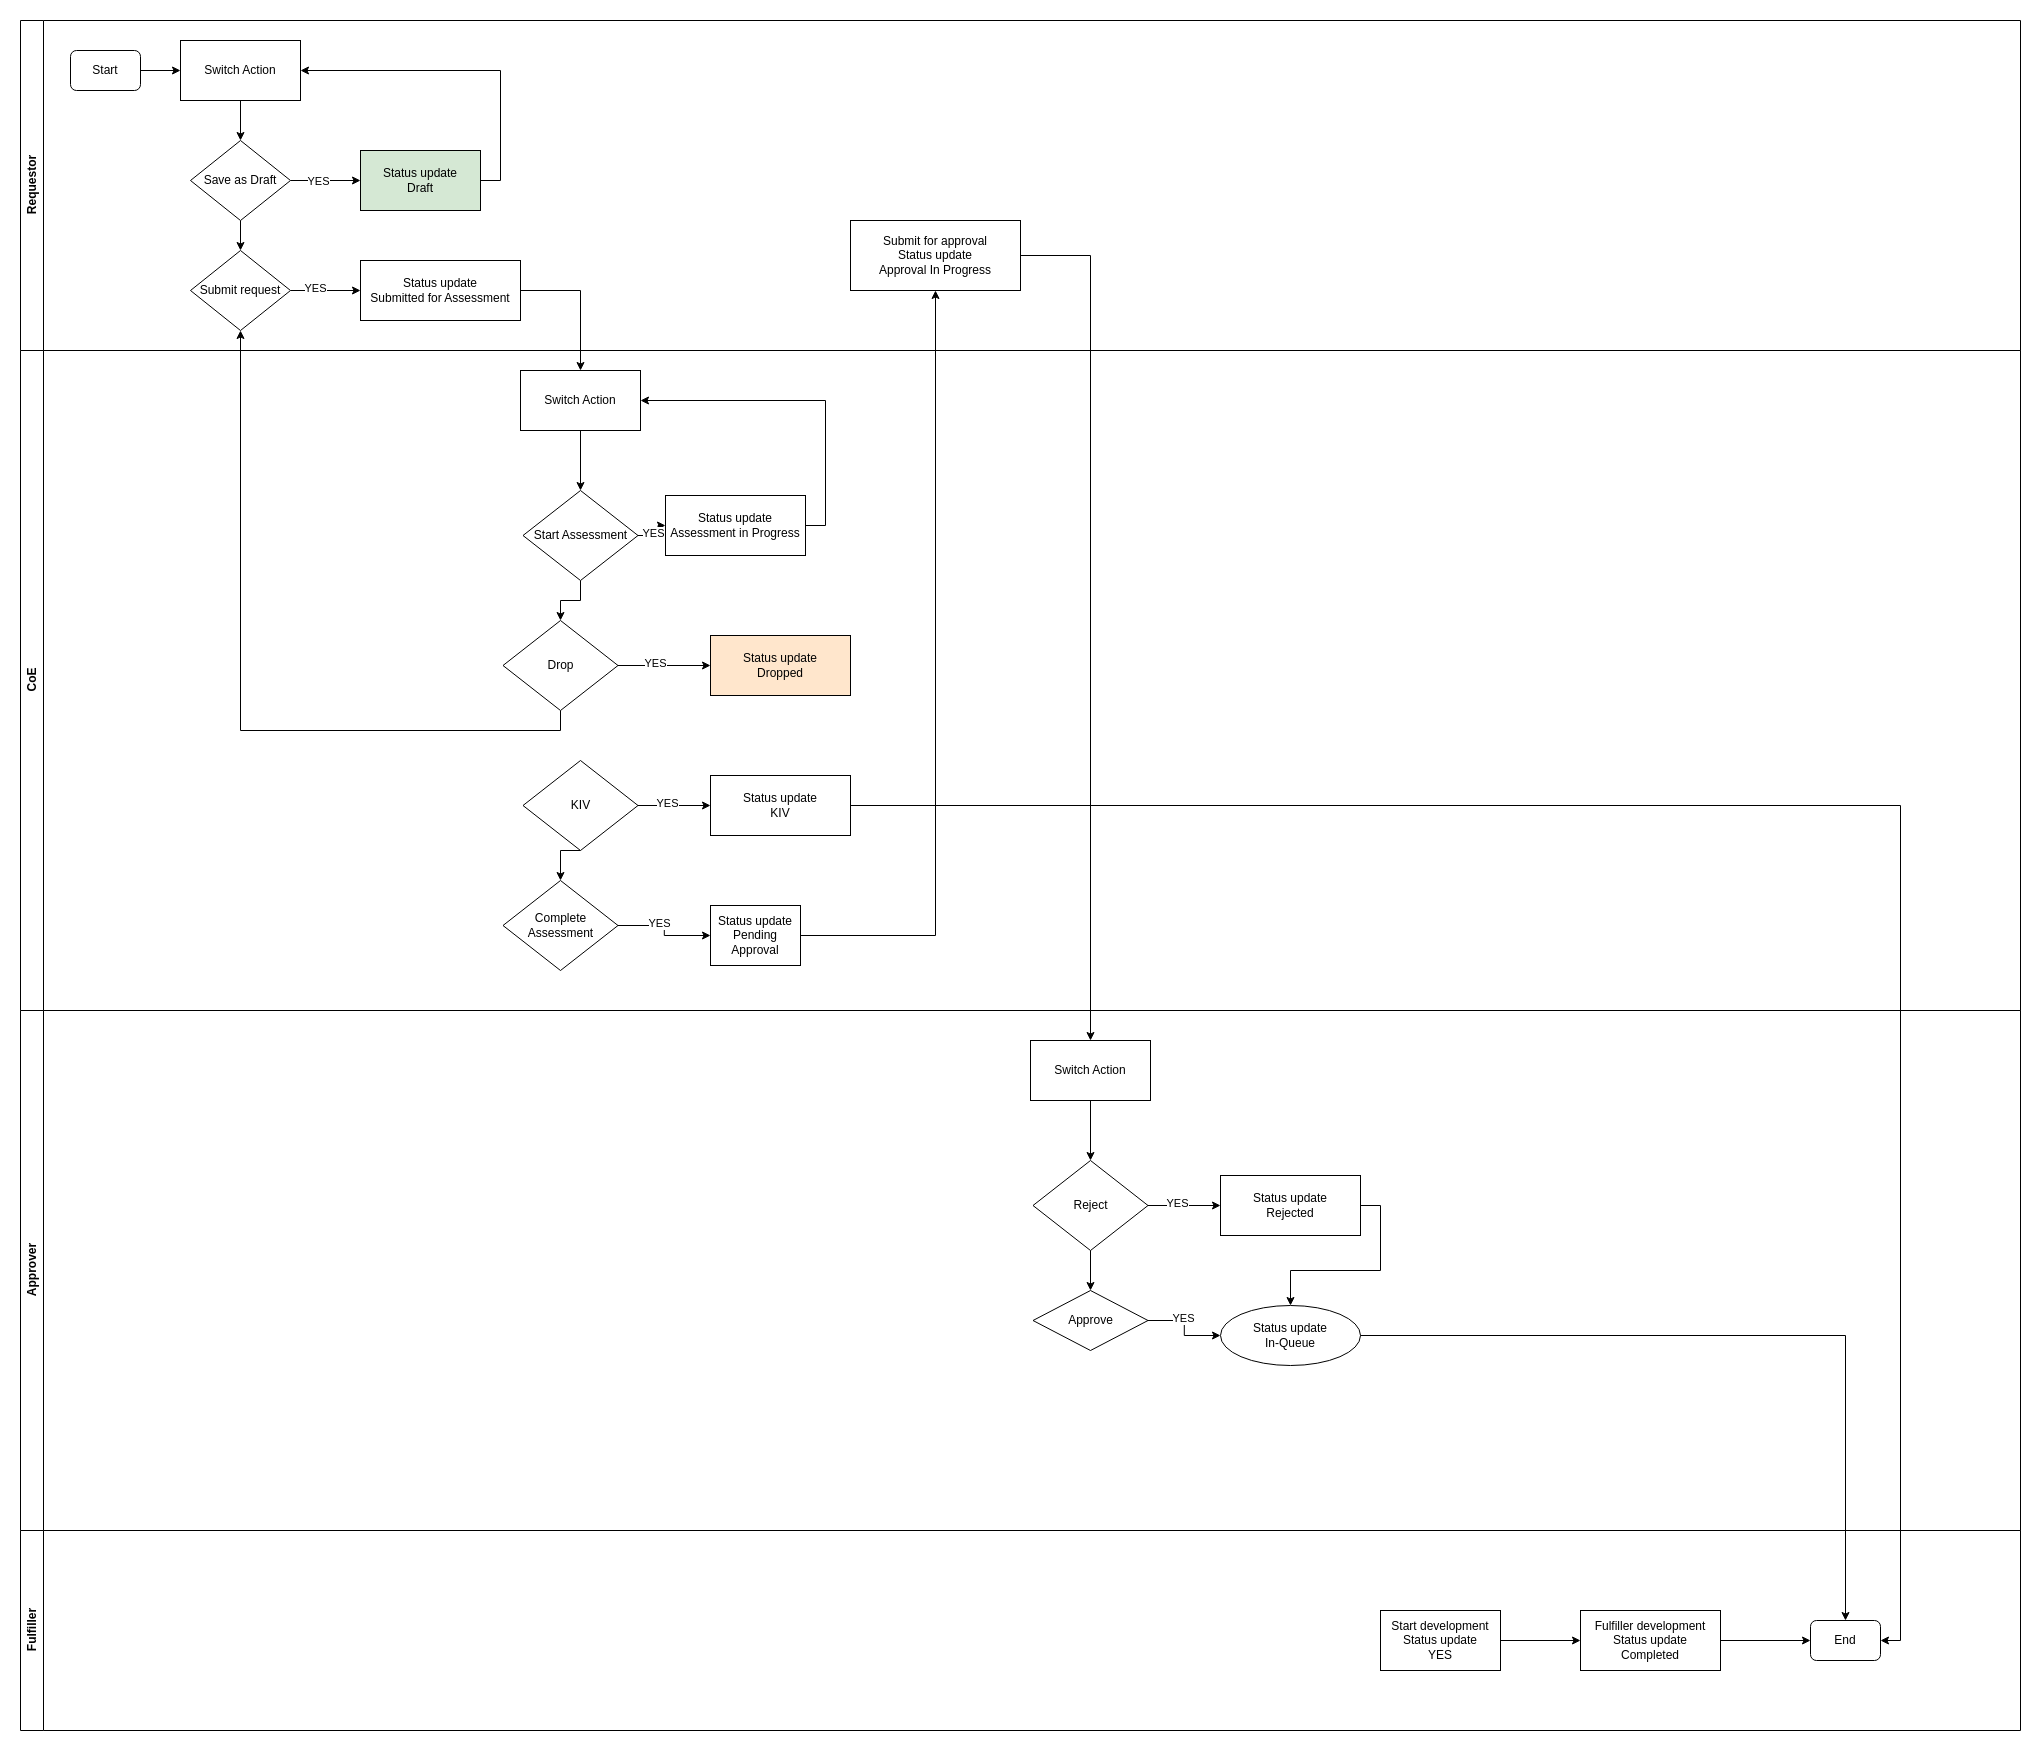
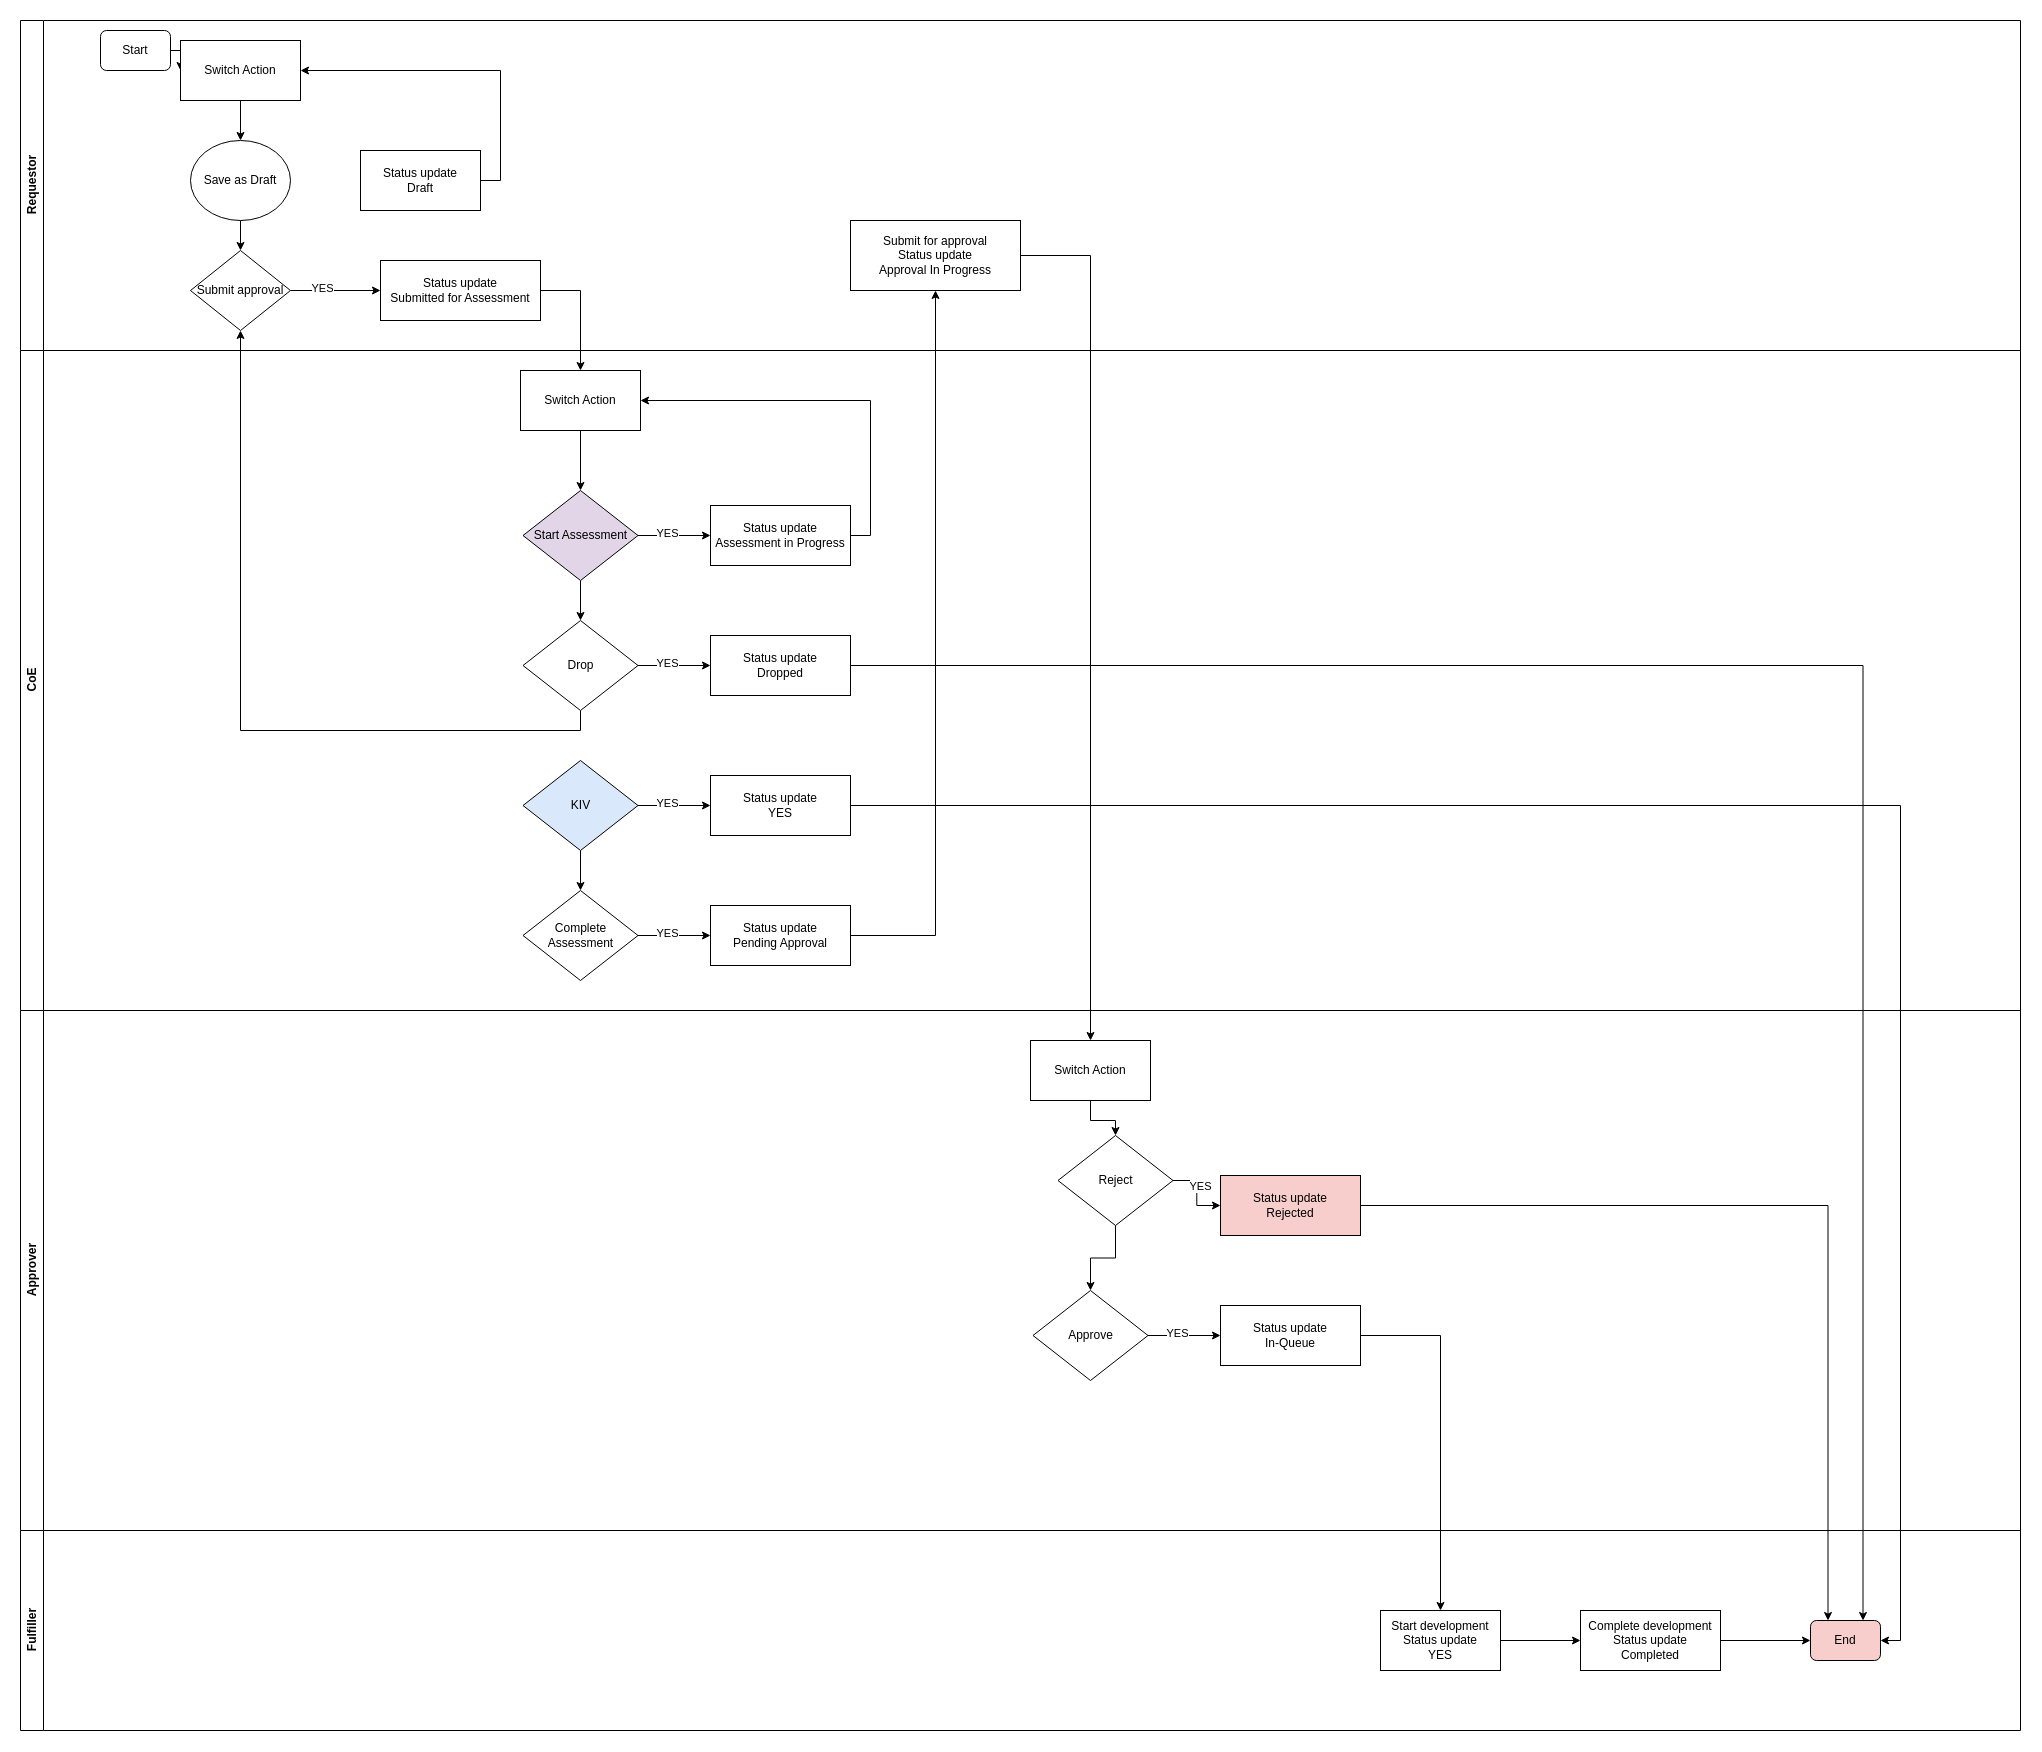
(106, 71) -> (136, 51)
(241, 181) -> (241, 181)
(322, 181) -> none
(421, 181) -> (421, 181)
(241, 291) -> (241, 291)
(441, 291) -> (461, 291)
(736, 526) -> (781, 536)
(581, 536) -> (581, 536)
(561, 666) -> (581, 666)
(781, 666) -> (781, 666)
none -> (1831, 666)
(581, 806) -> (581, 806)
(781, 806) -> (781, 806)
(561, 926) -> (581, 936)
(756, 936) -> (781, 936)
(1091, 1206) -> (1116, 1181)
(1291, 1206) -> (1291, 1206)
(1356, 1271) -> (1807, 1206)
(1091, 1321) -> (1091, 1336)
(1291, 1336) -> (1291, 1336)
(1781, 1336) -> (1441, 1468)
(1651, 1641) -> (1651, 1641)
(1846, 1641) -> (1846, 1641)
